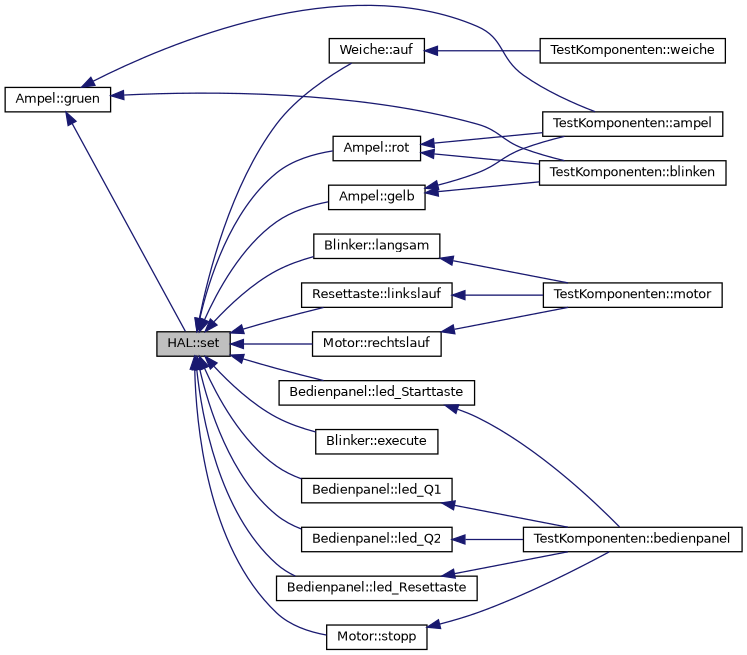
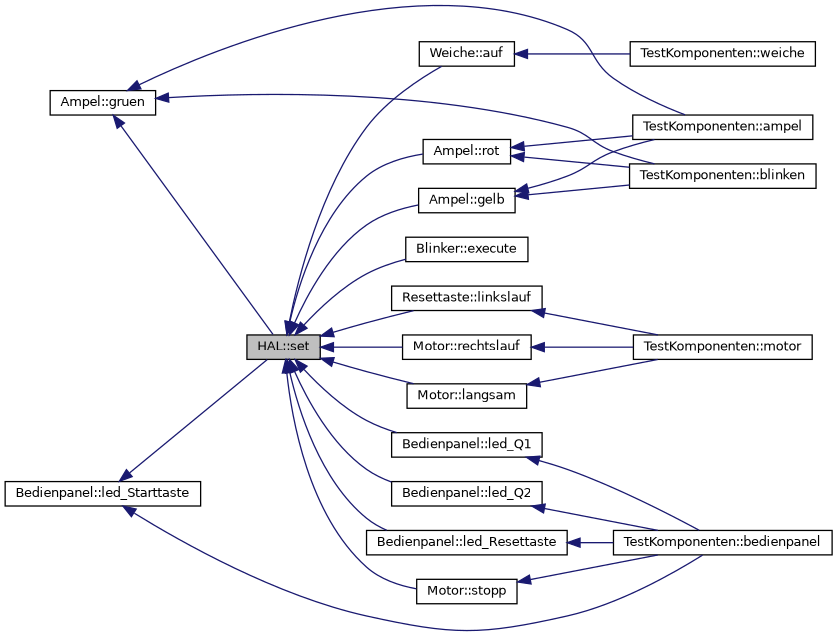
(377, 246) -> (467, 396)
(283, 370) -> (198, 416)
